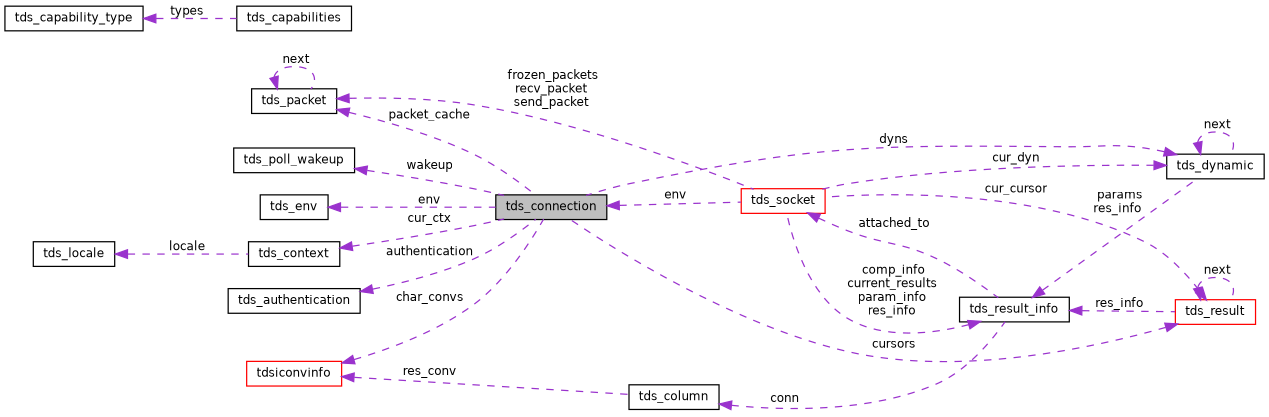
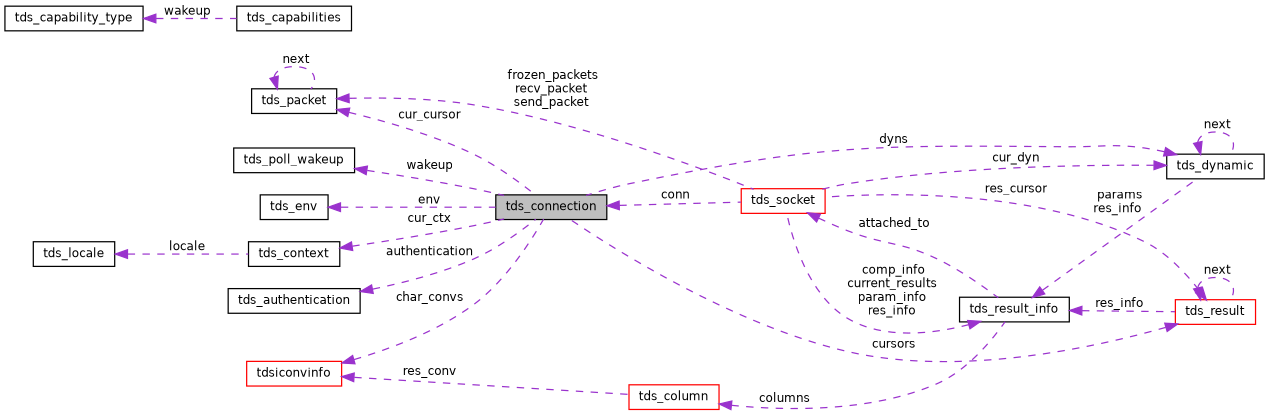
(186, 12) -> (186, 12)
(428, 115) -> (428, 115)
(1014, 189) -> (1014, 189)
(674, 195) -> (674, 195)
(674, 397) -> (674, 397)
(783, 399) -> (783, 399)
